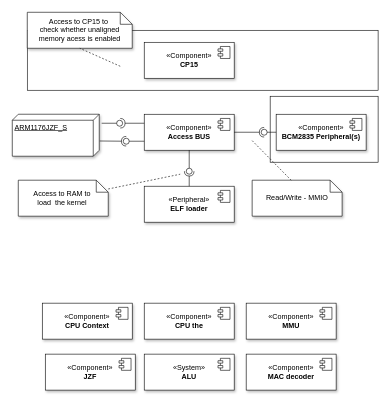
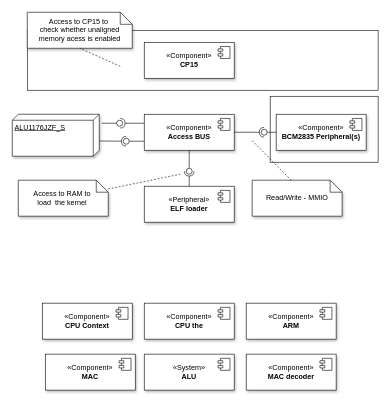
(39, 128) -> (39, 128)
(291, 321) -> (291, 321)
(90, 372) -> (90, 372)
